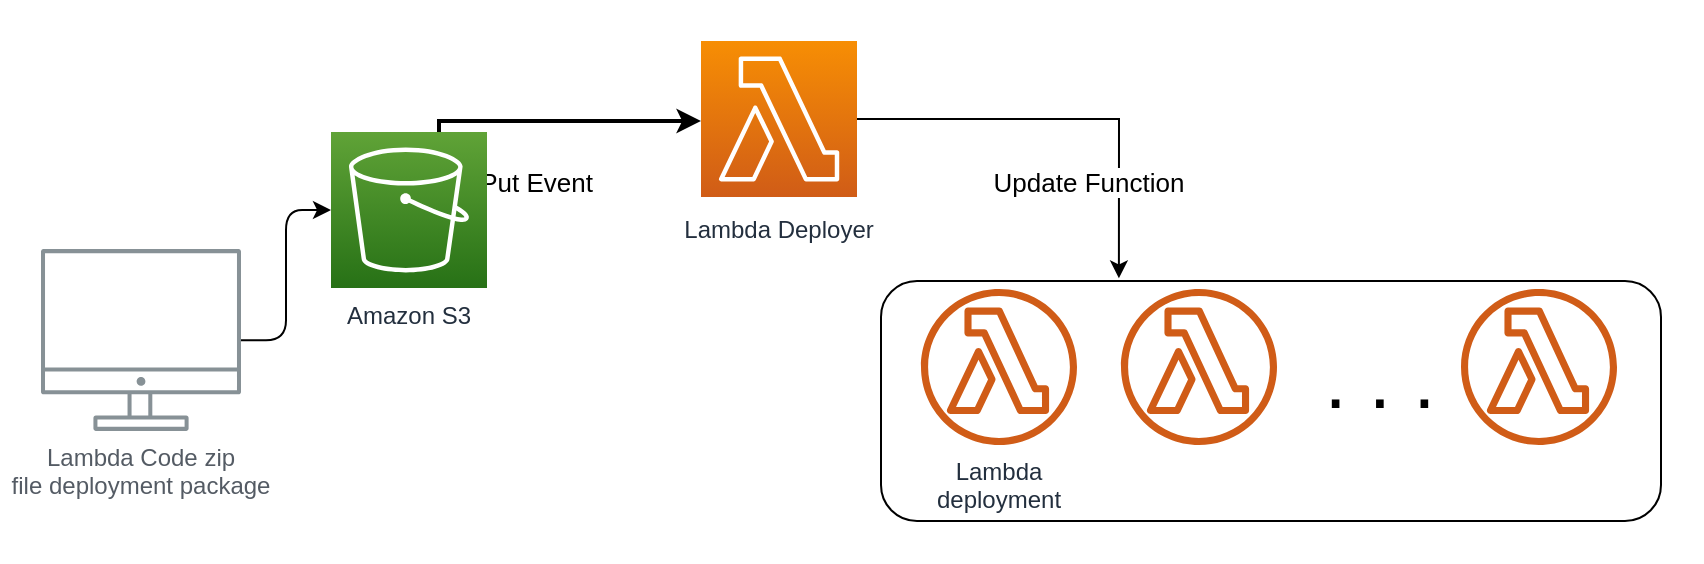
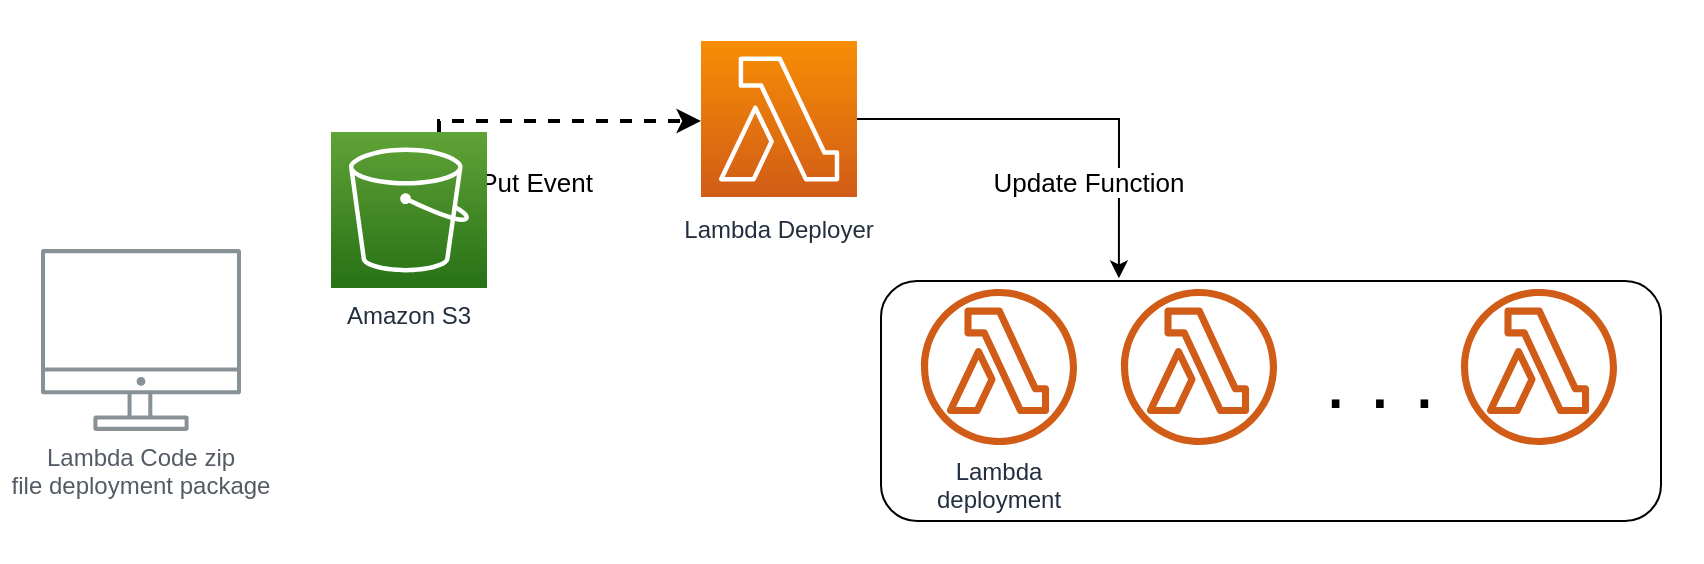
(444, 121) -> (444, 121)
(286, 281) -> none
